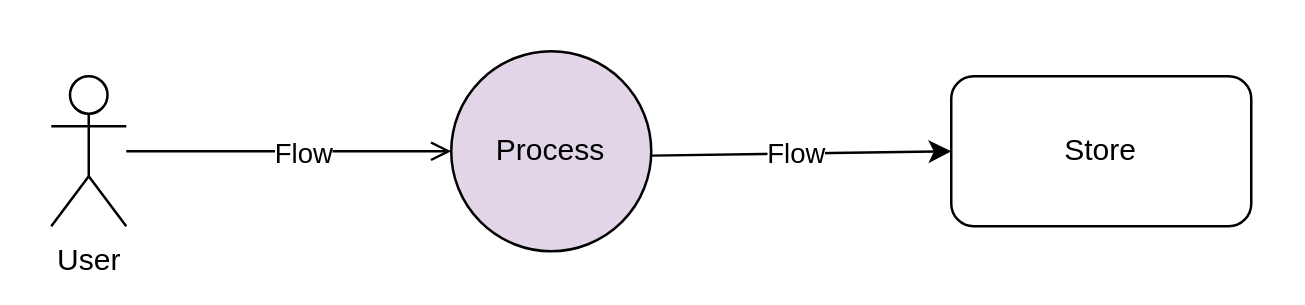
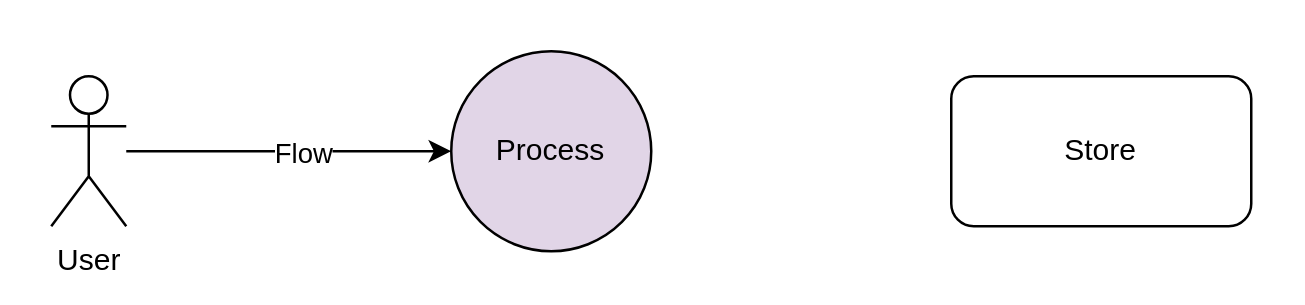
(437, 151) -> (433, 151)
(793, 154) -> none
